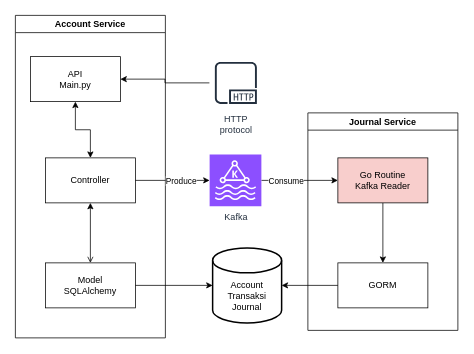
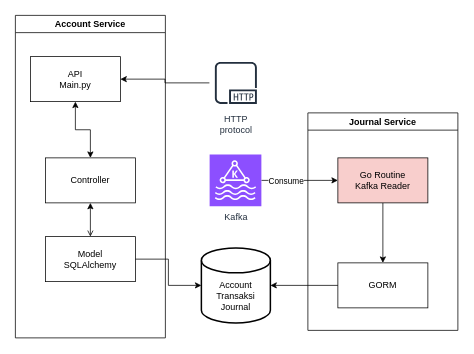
(170, 180) -> none
(90, 285) -> (90, 259)
(247, 285) -> (236, 285)
